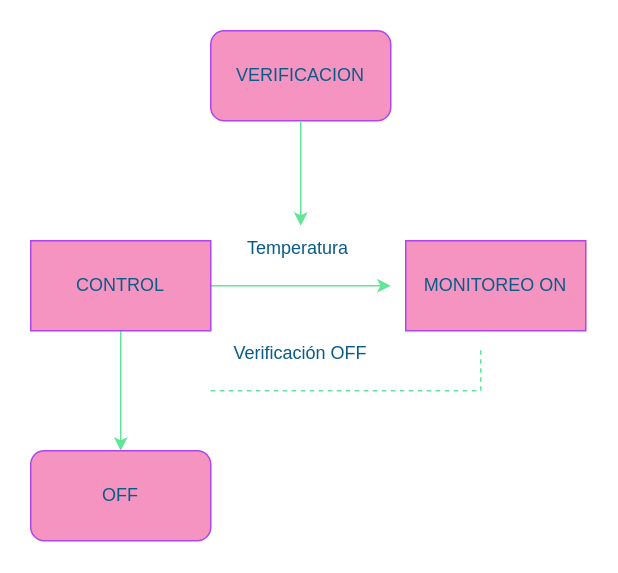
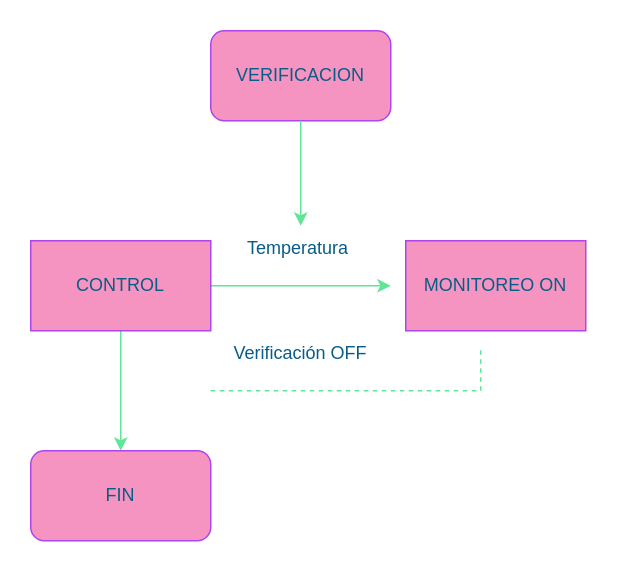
(121, 496) -> (121, 496)
